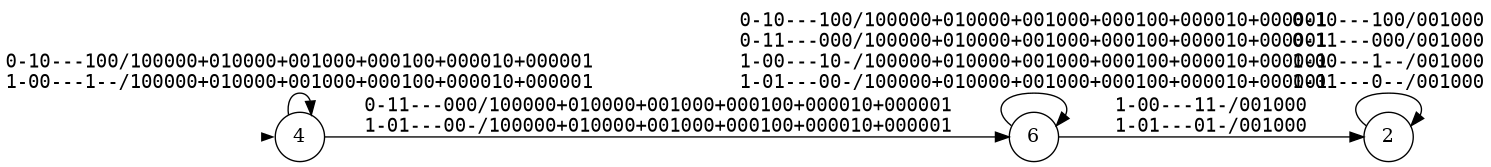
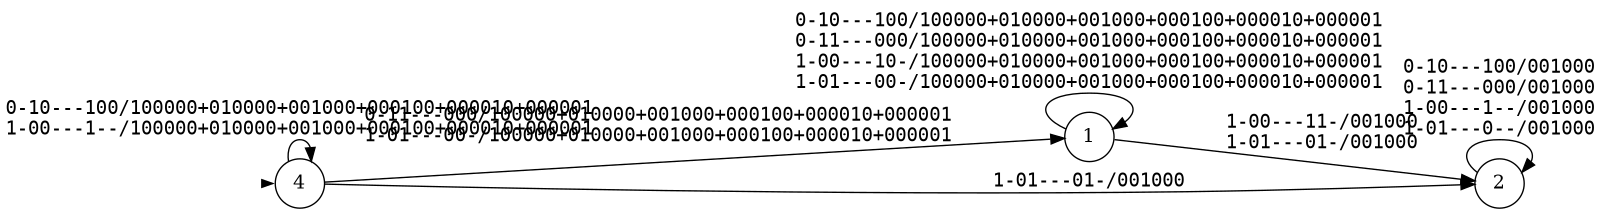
(1034, 137) -> (1089, 137)
none -> (893, 193)
